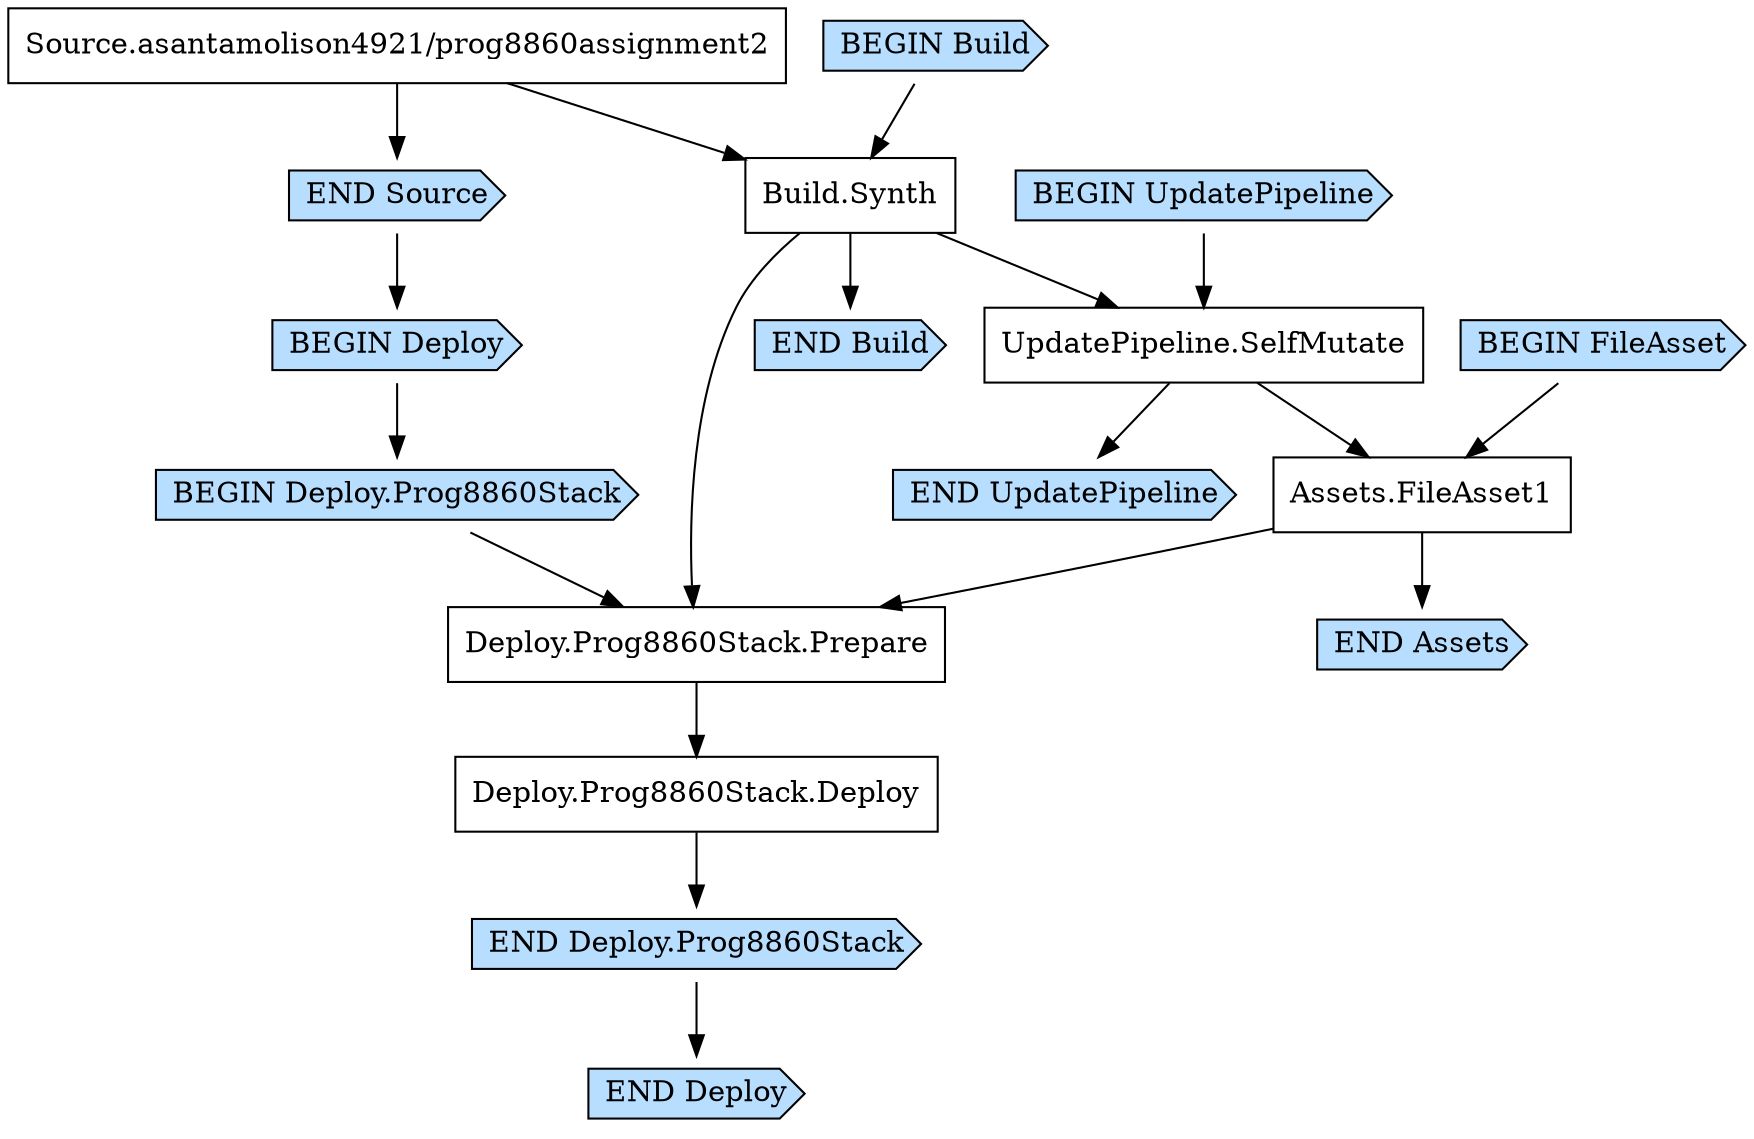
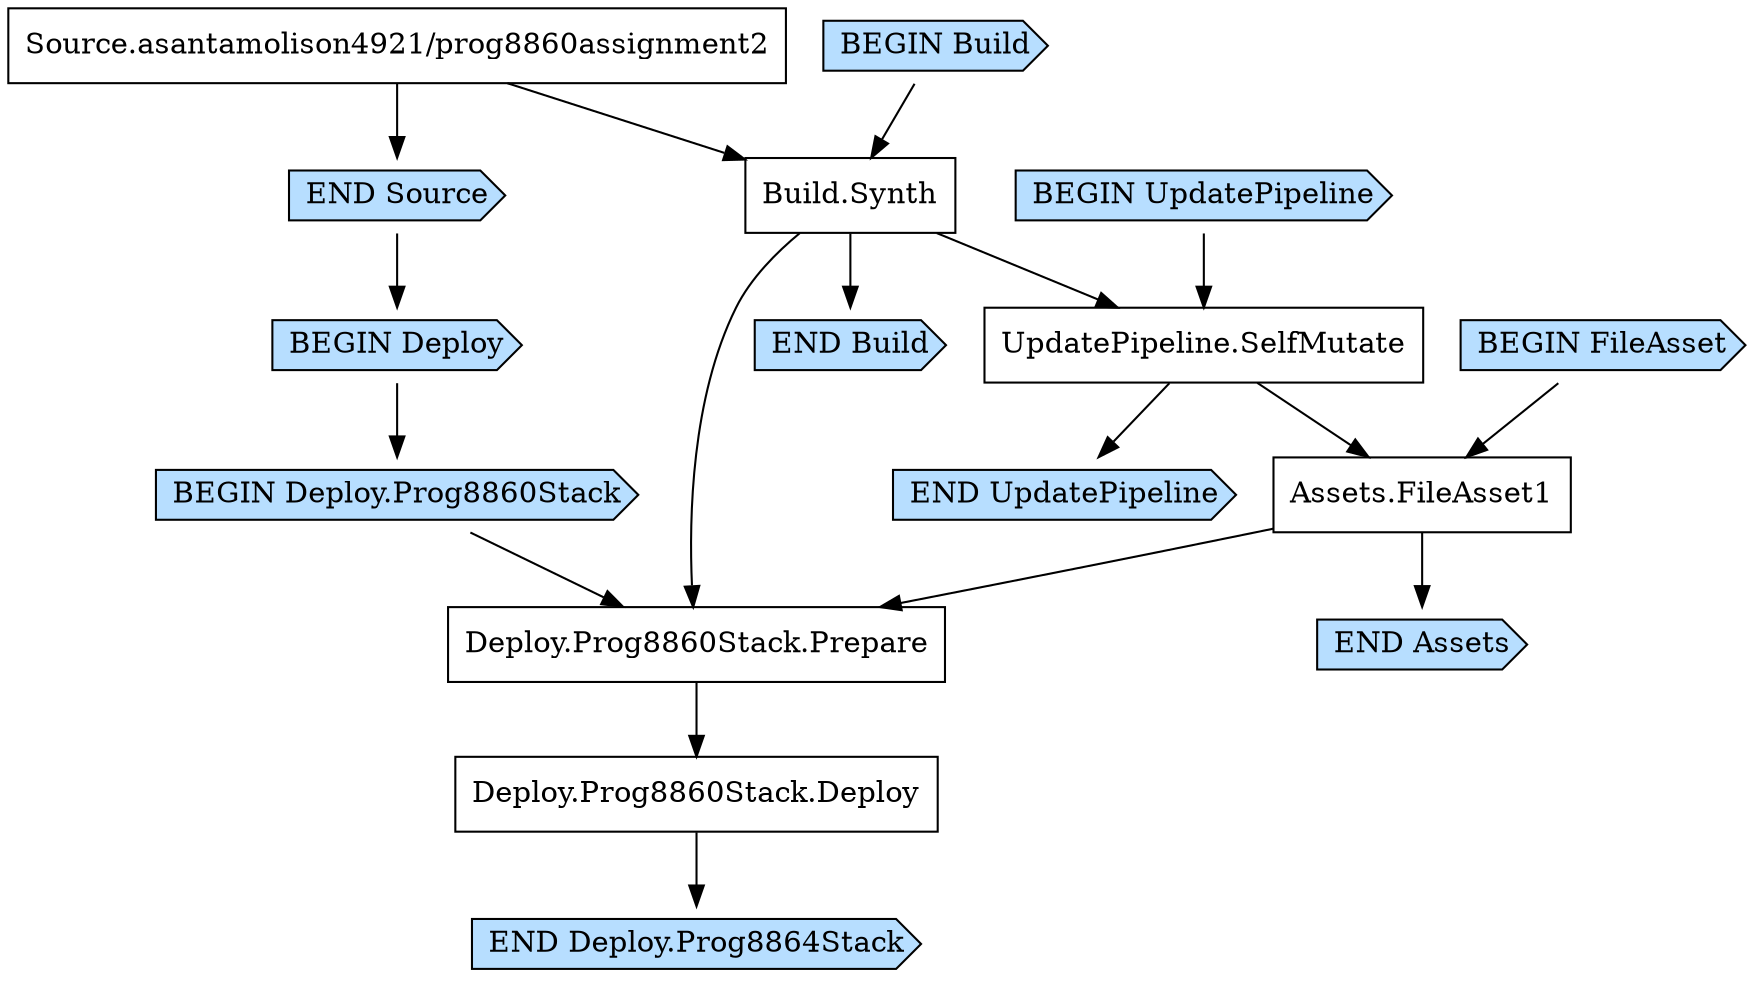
(697, 944) -> (697, 944)
(697, 1094) -> none
